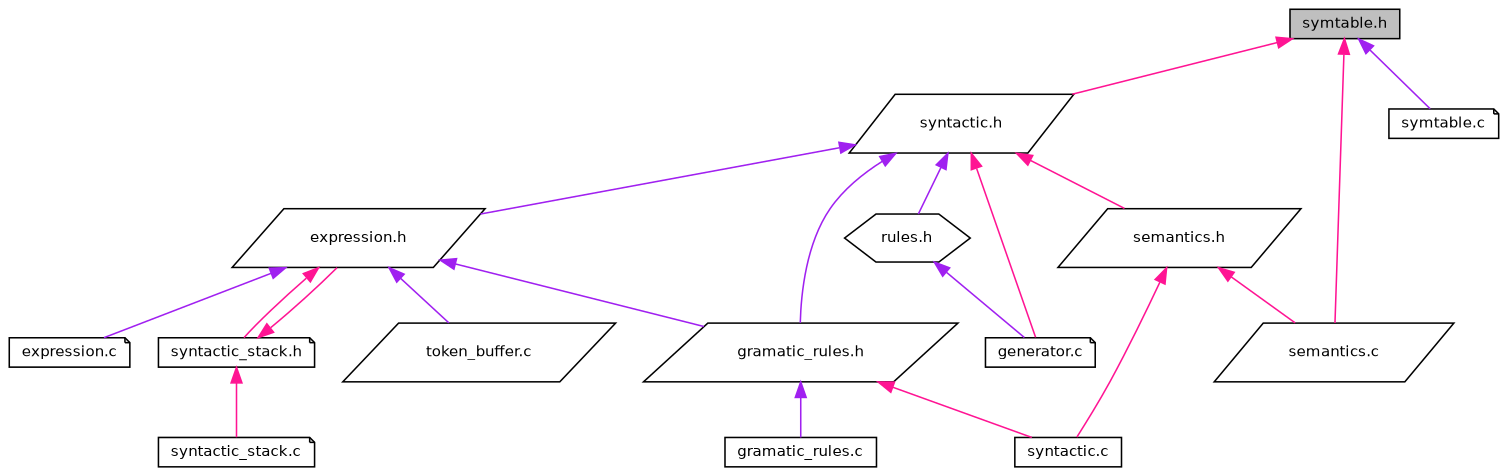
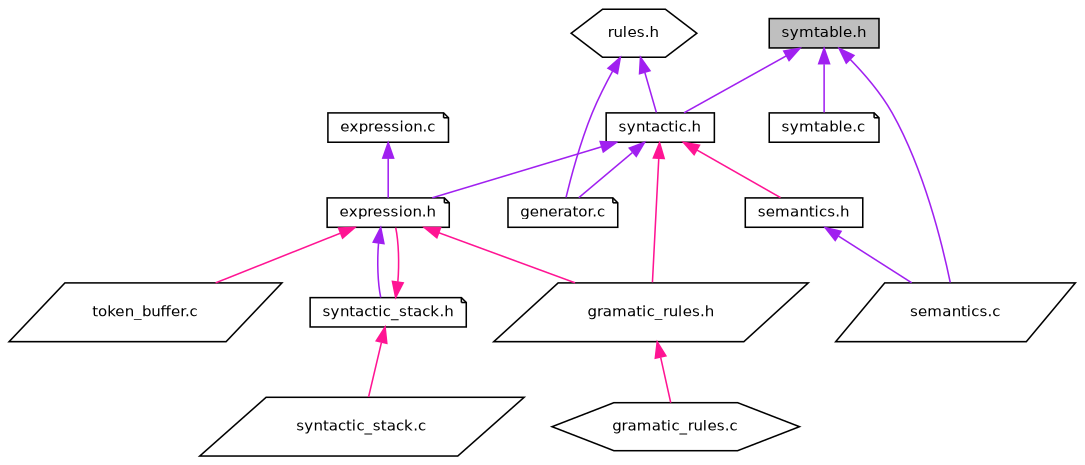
(1175, 68) -> (735, 84)
(962, 124) -> (660, 128)
(1339, 189) -> (916, 163)
(930, 191) -> (651, 93)
(819, 230) -> (656, 220)
(359, 238) -> (388, 213)
(1179, 238) -> (804, 213)
(1006, 253) -> (606, 175)
(580, 295) -> (507, 258)
(1263, 300) -> (875, 259)
(425, 301) -> (278, 258)
(187, 306) -> (388, 178)
(274, 307) -> (378, 270)
(801, 418) -> (666, 380)
(237, 452) -> (362, 427)
(801, 452) -> (676, 427)
(1068, 452) -> none
